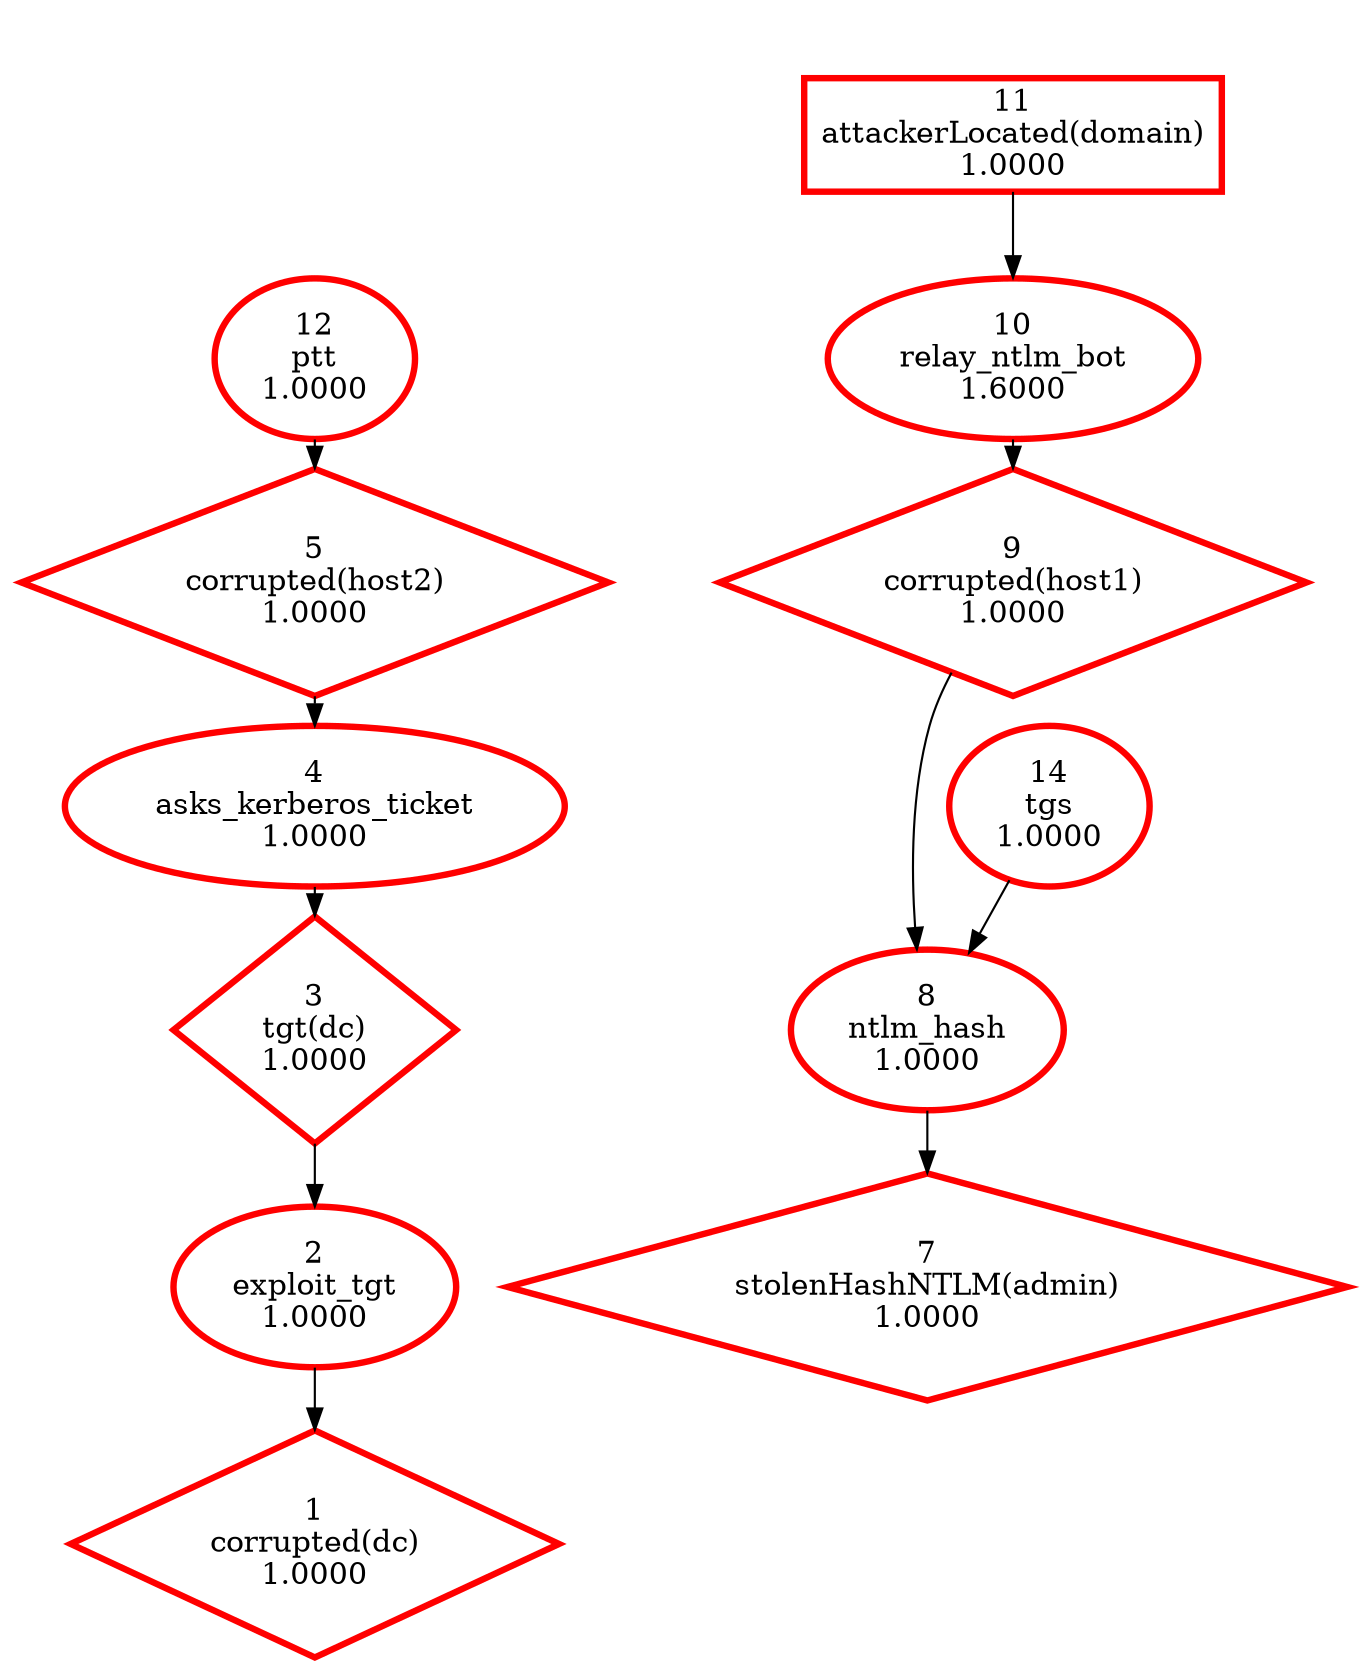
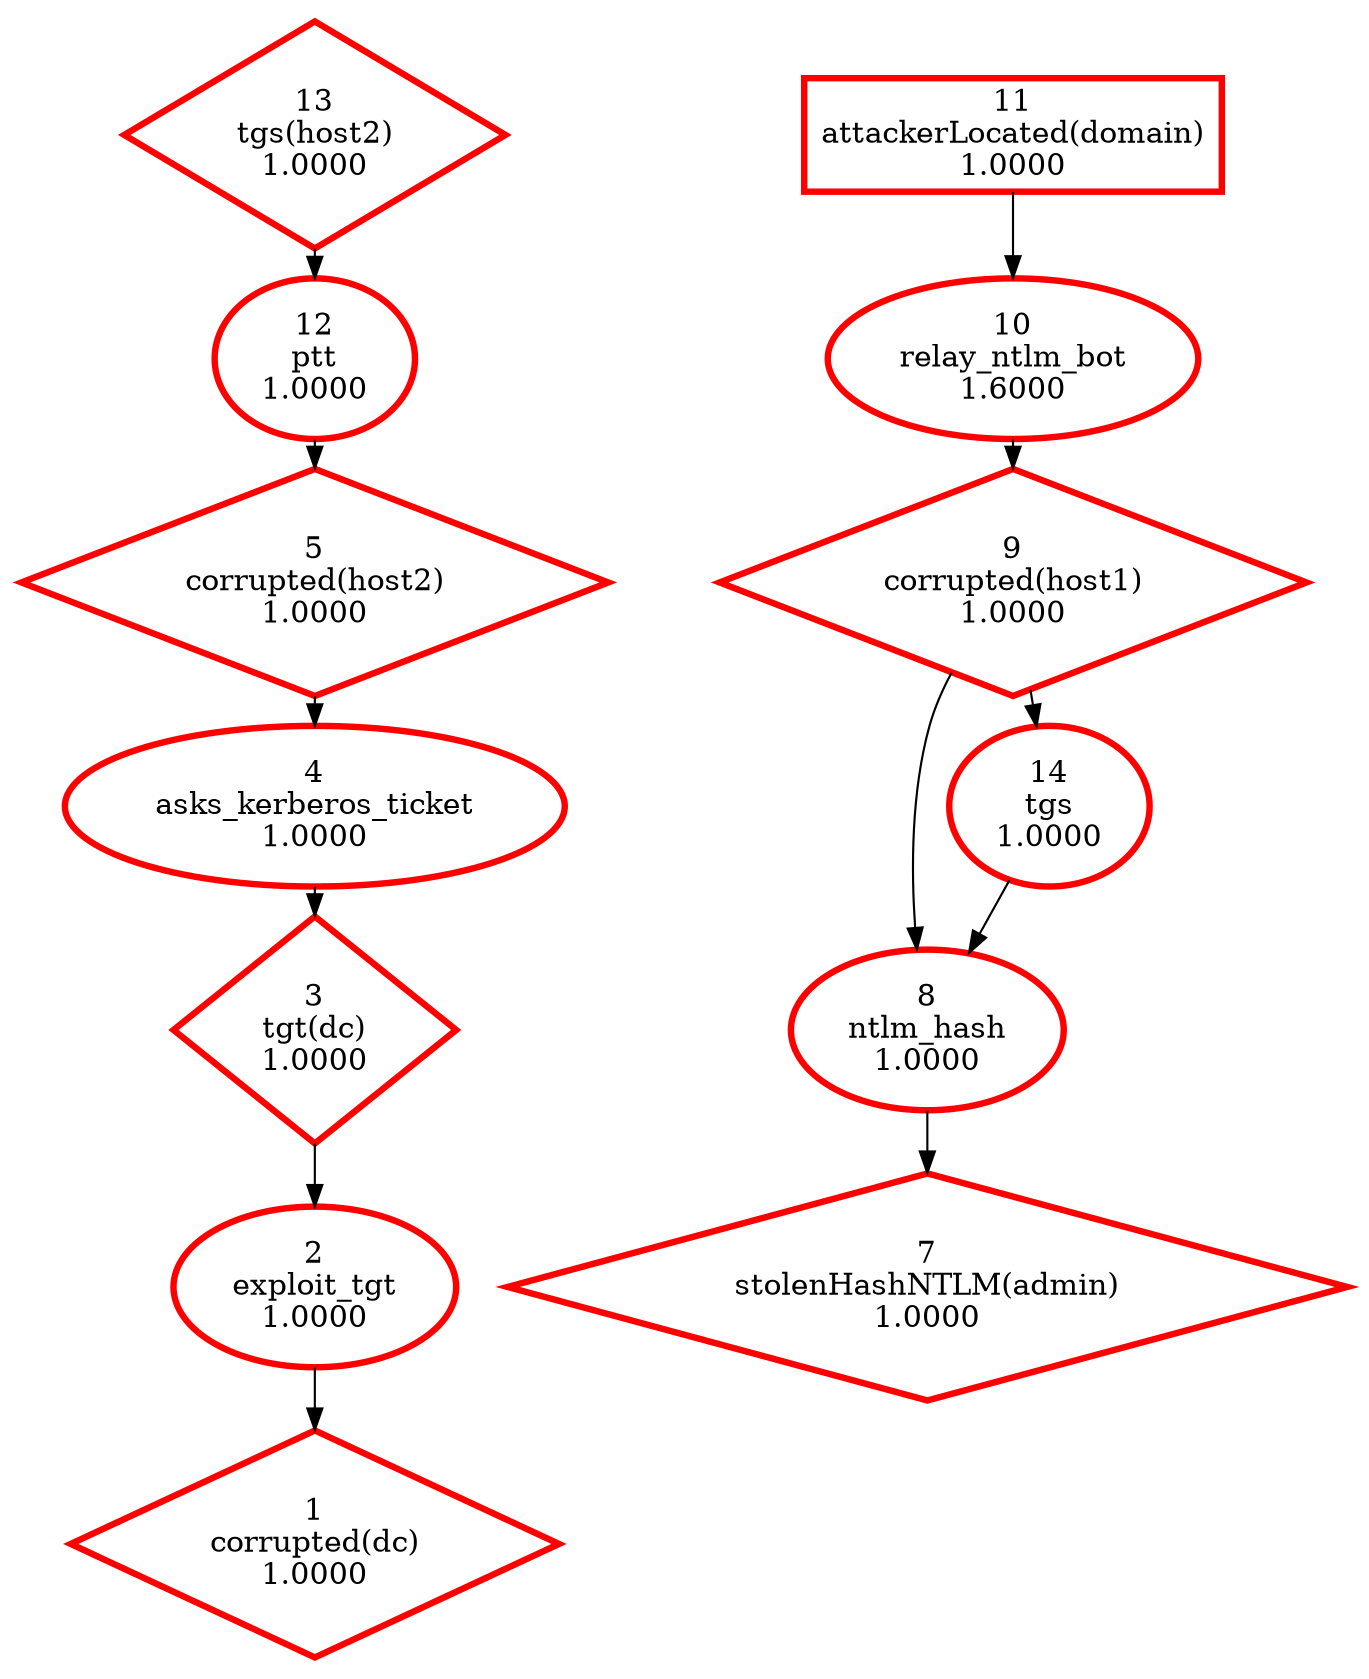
none -> (315, 135)
none -> (1032, 697)
